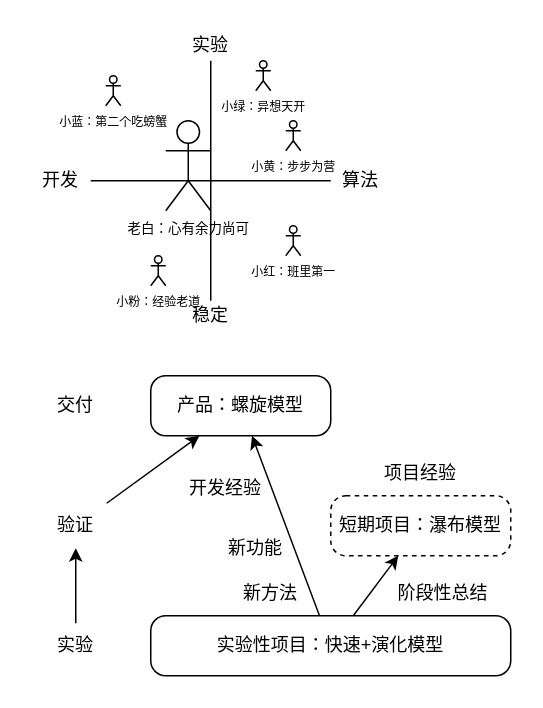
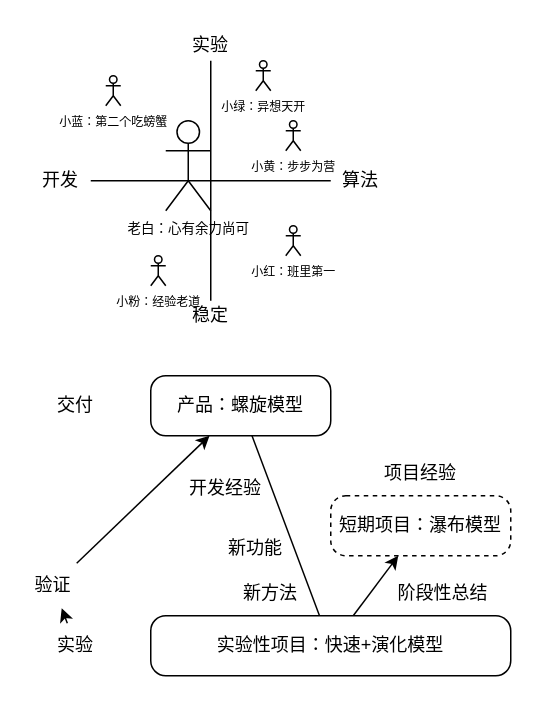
(256, 447) -> (254, 441)
(76, 526) -> (53, 586)
